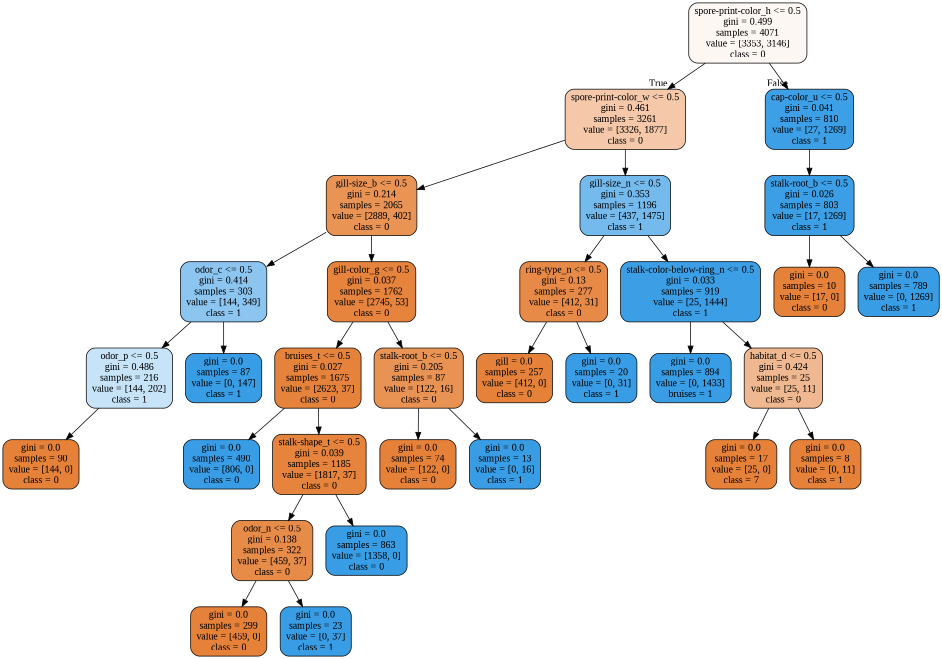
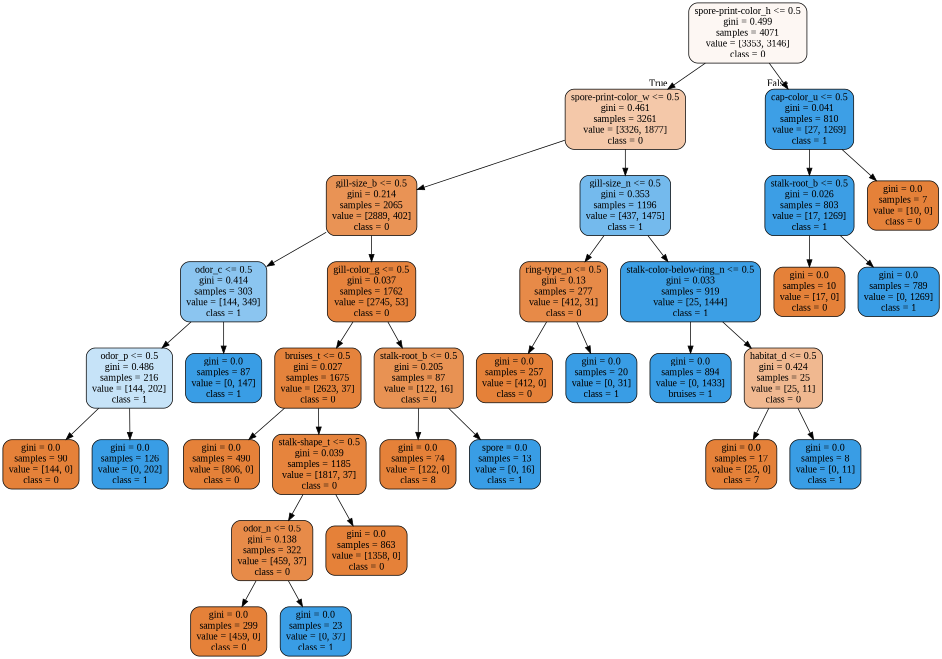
none -> (903, 206)
(514, 378) -> (514, 378)
none -> (130, 464)
(221, 464) -> (221, 464)
(418, 464) -> (418, 464)
(505, 464) -> (505, 464)
(825, 464) -> (825, 464)
(366, 551) -> (366, 551)
